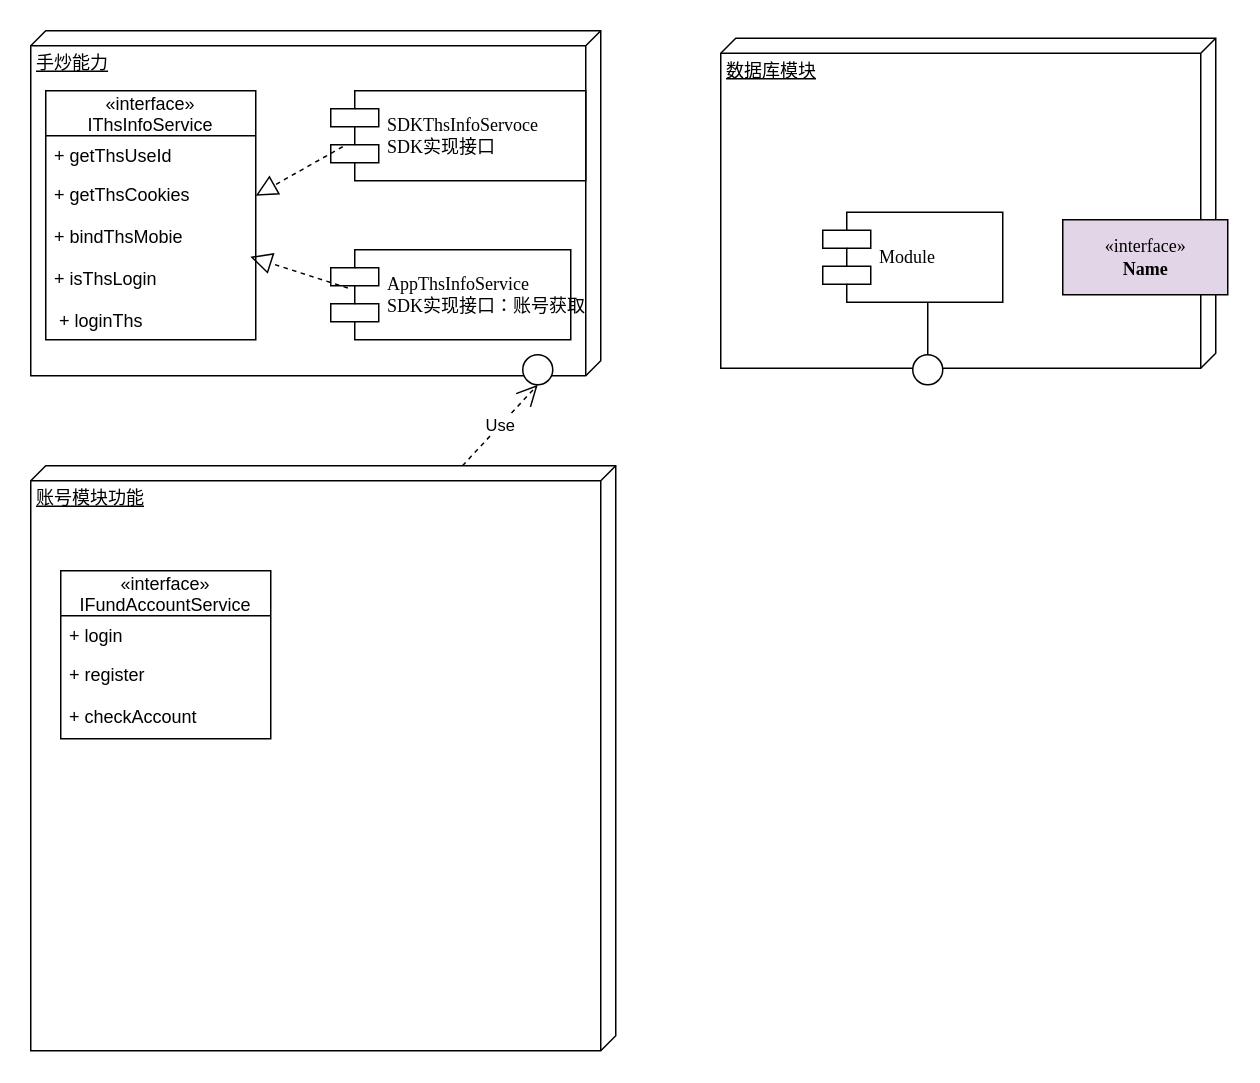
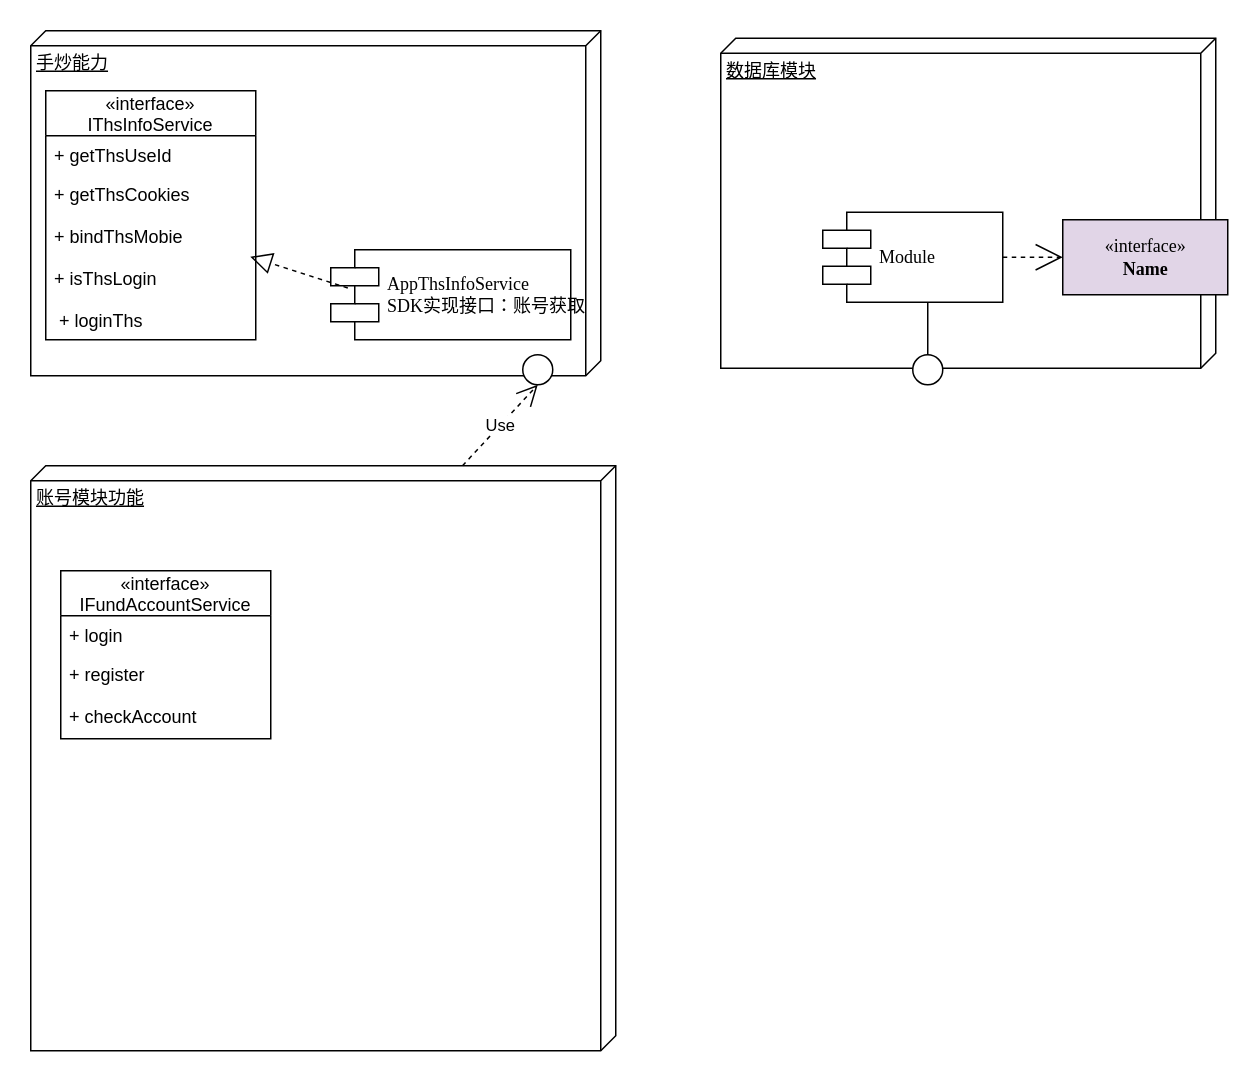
(458, 136) -> none
(308, 166) -> none
none -> (1031, 257)
